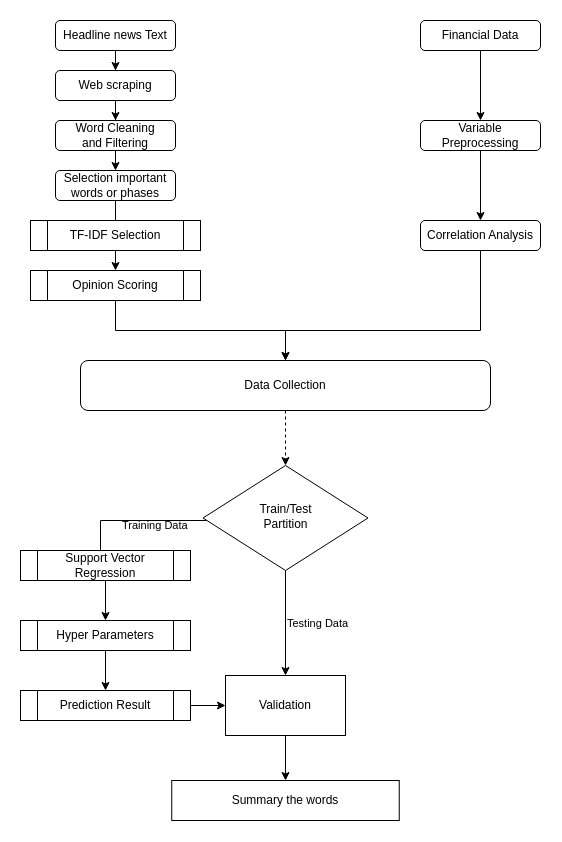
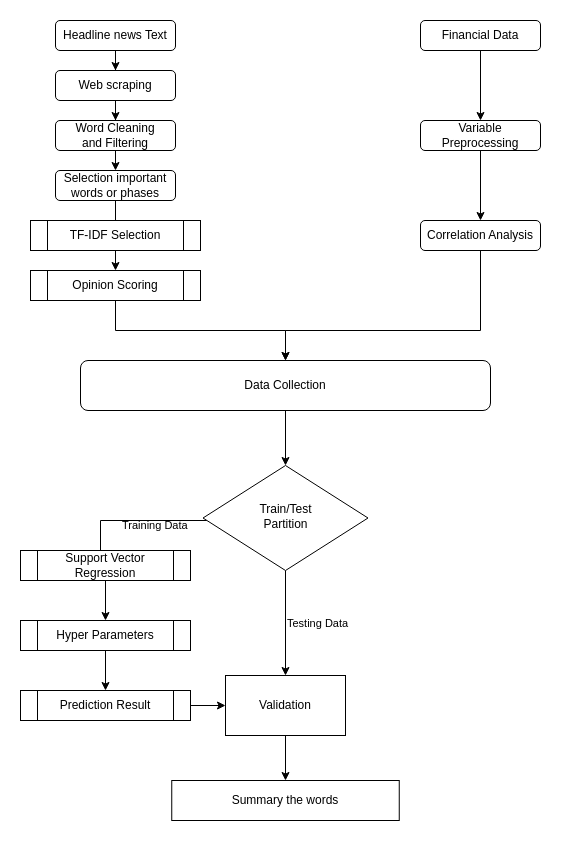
(286, 435) -> (286, 435)
